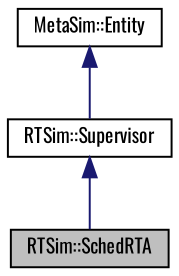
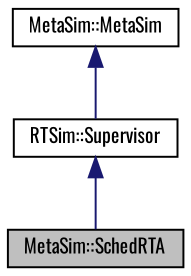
(90, 28) -> (96, 28)
(90, 248) -> (96, 248)
